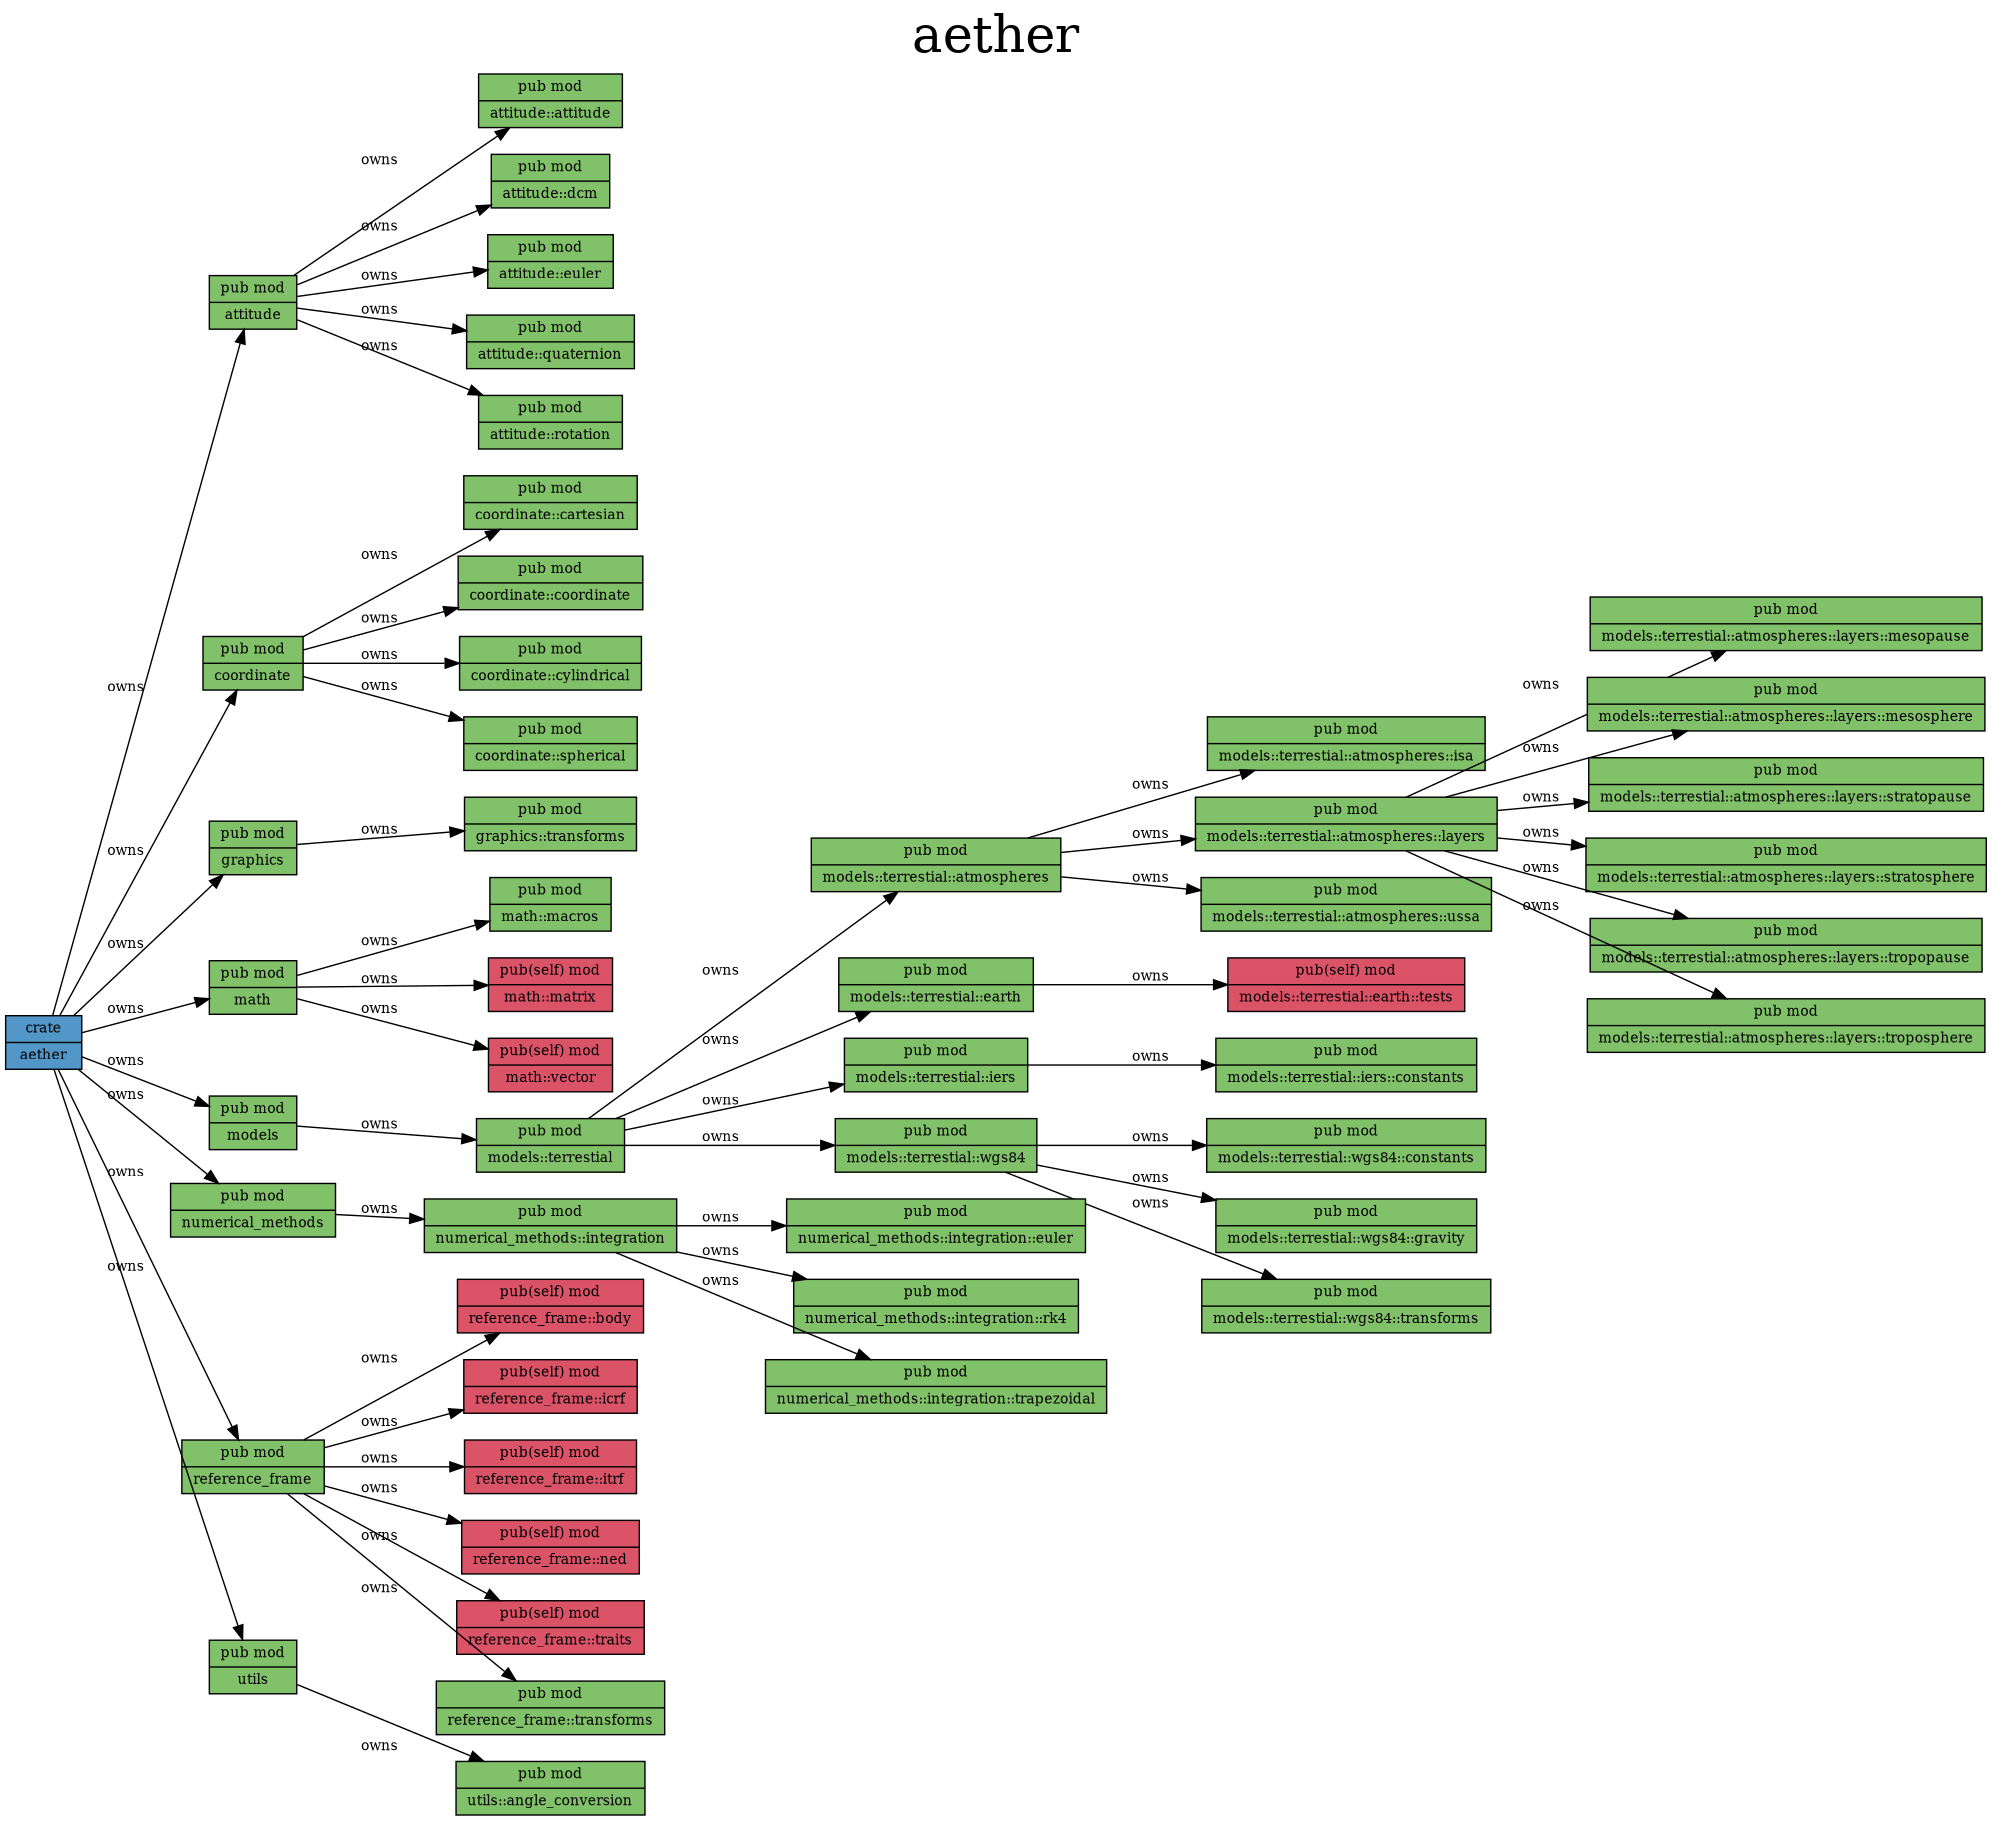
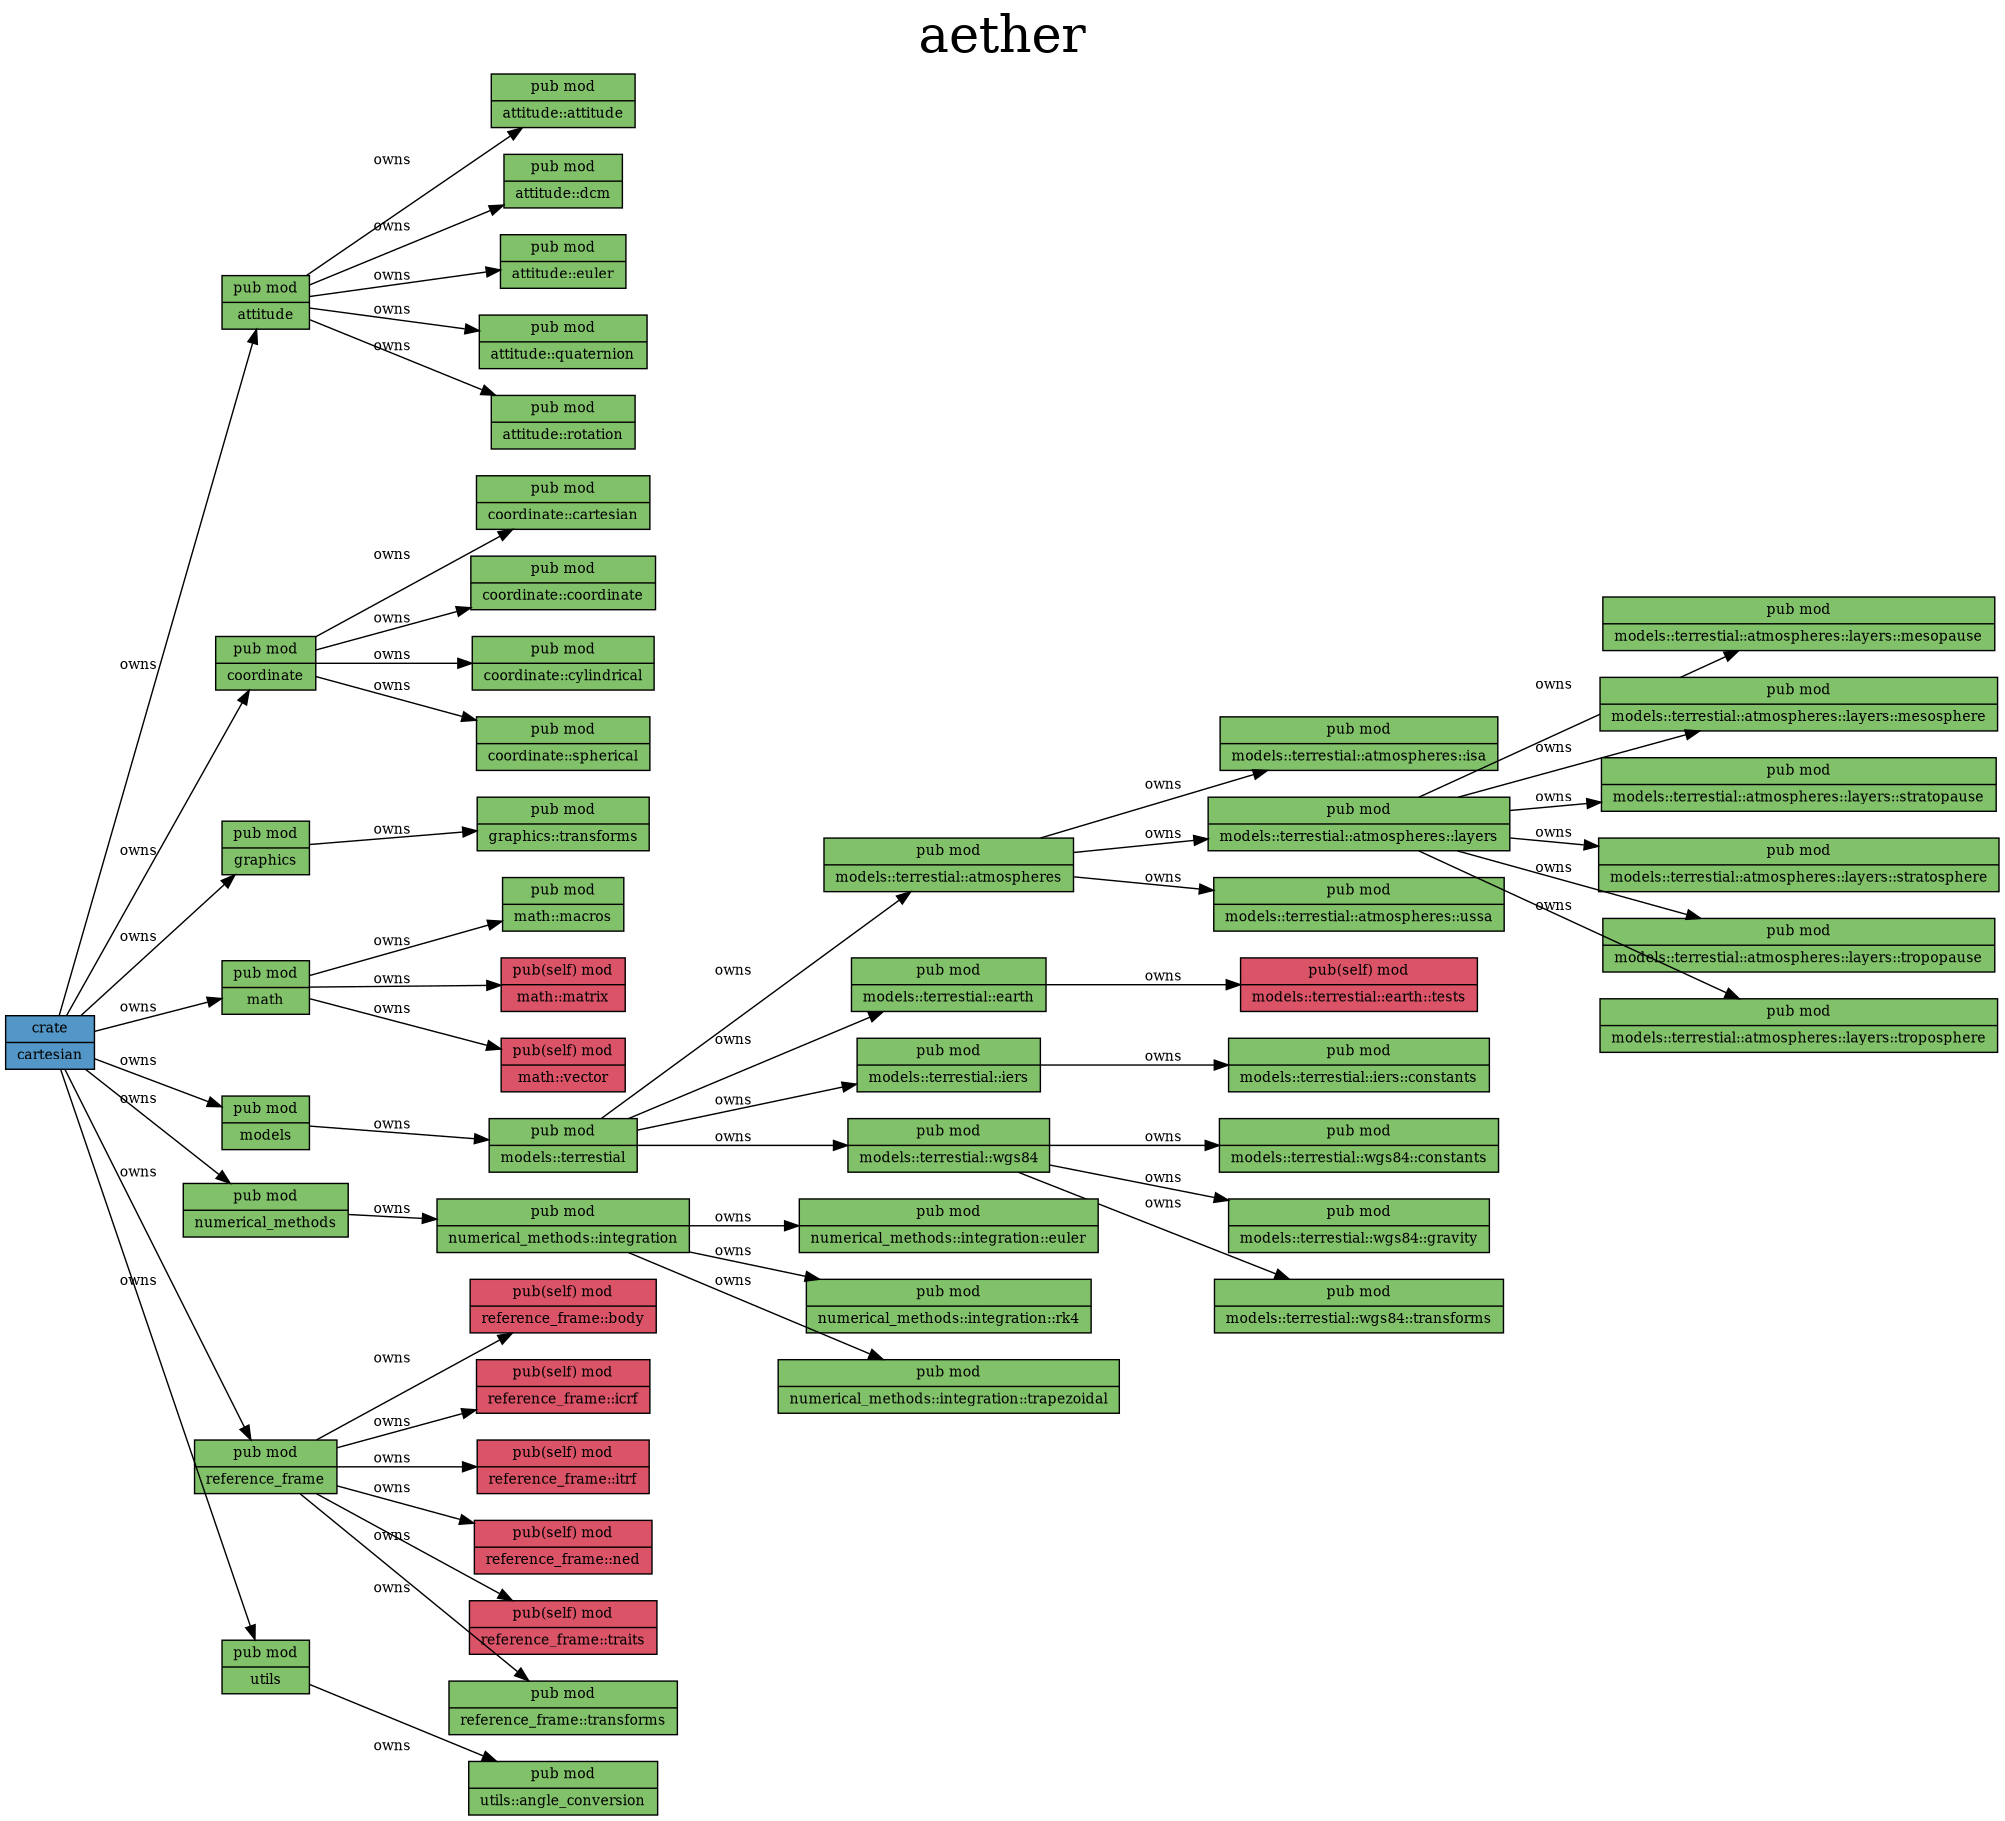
(44, 1055) -> (50, 1055)
